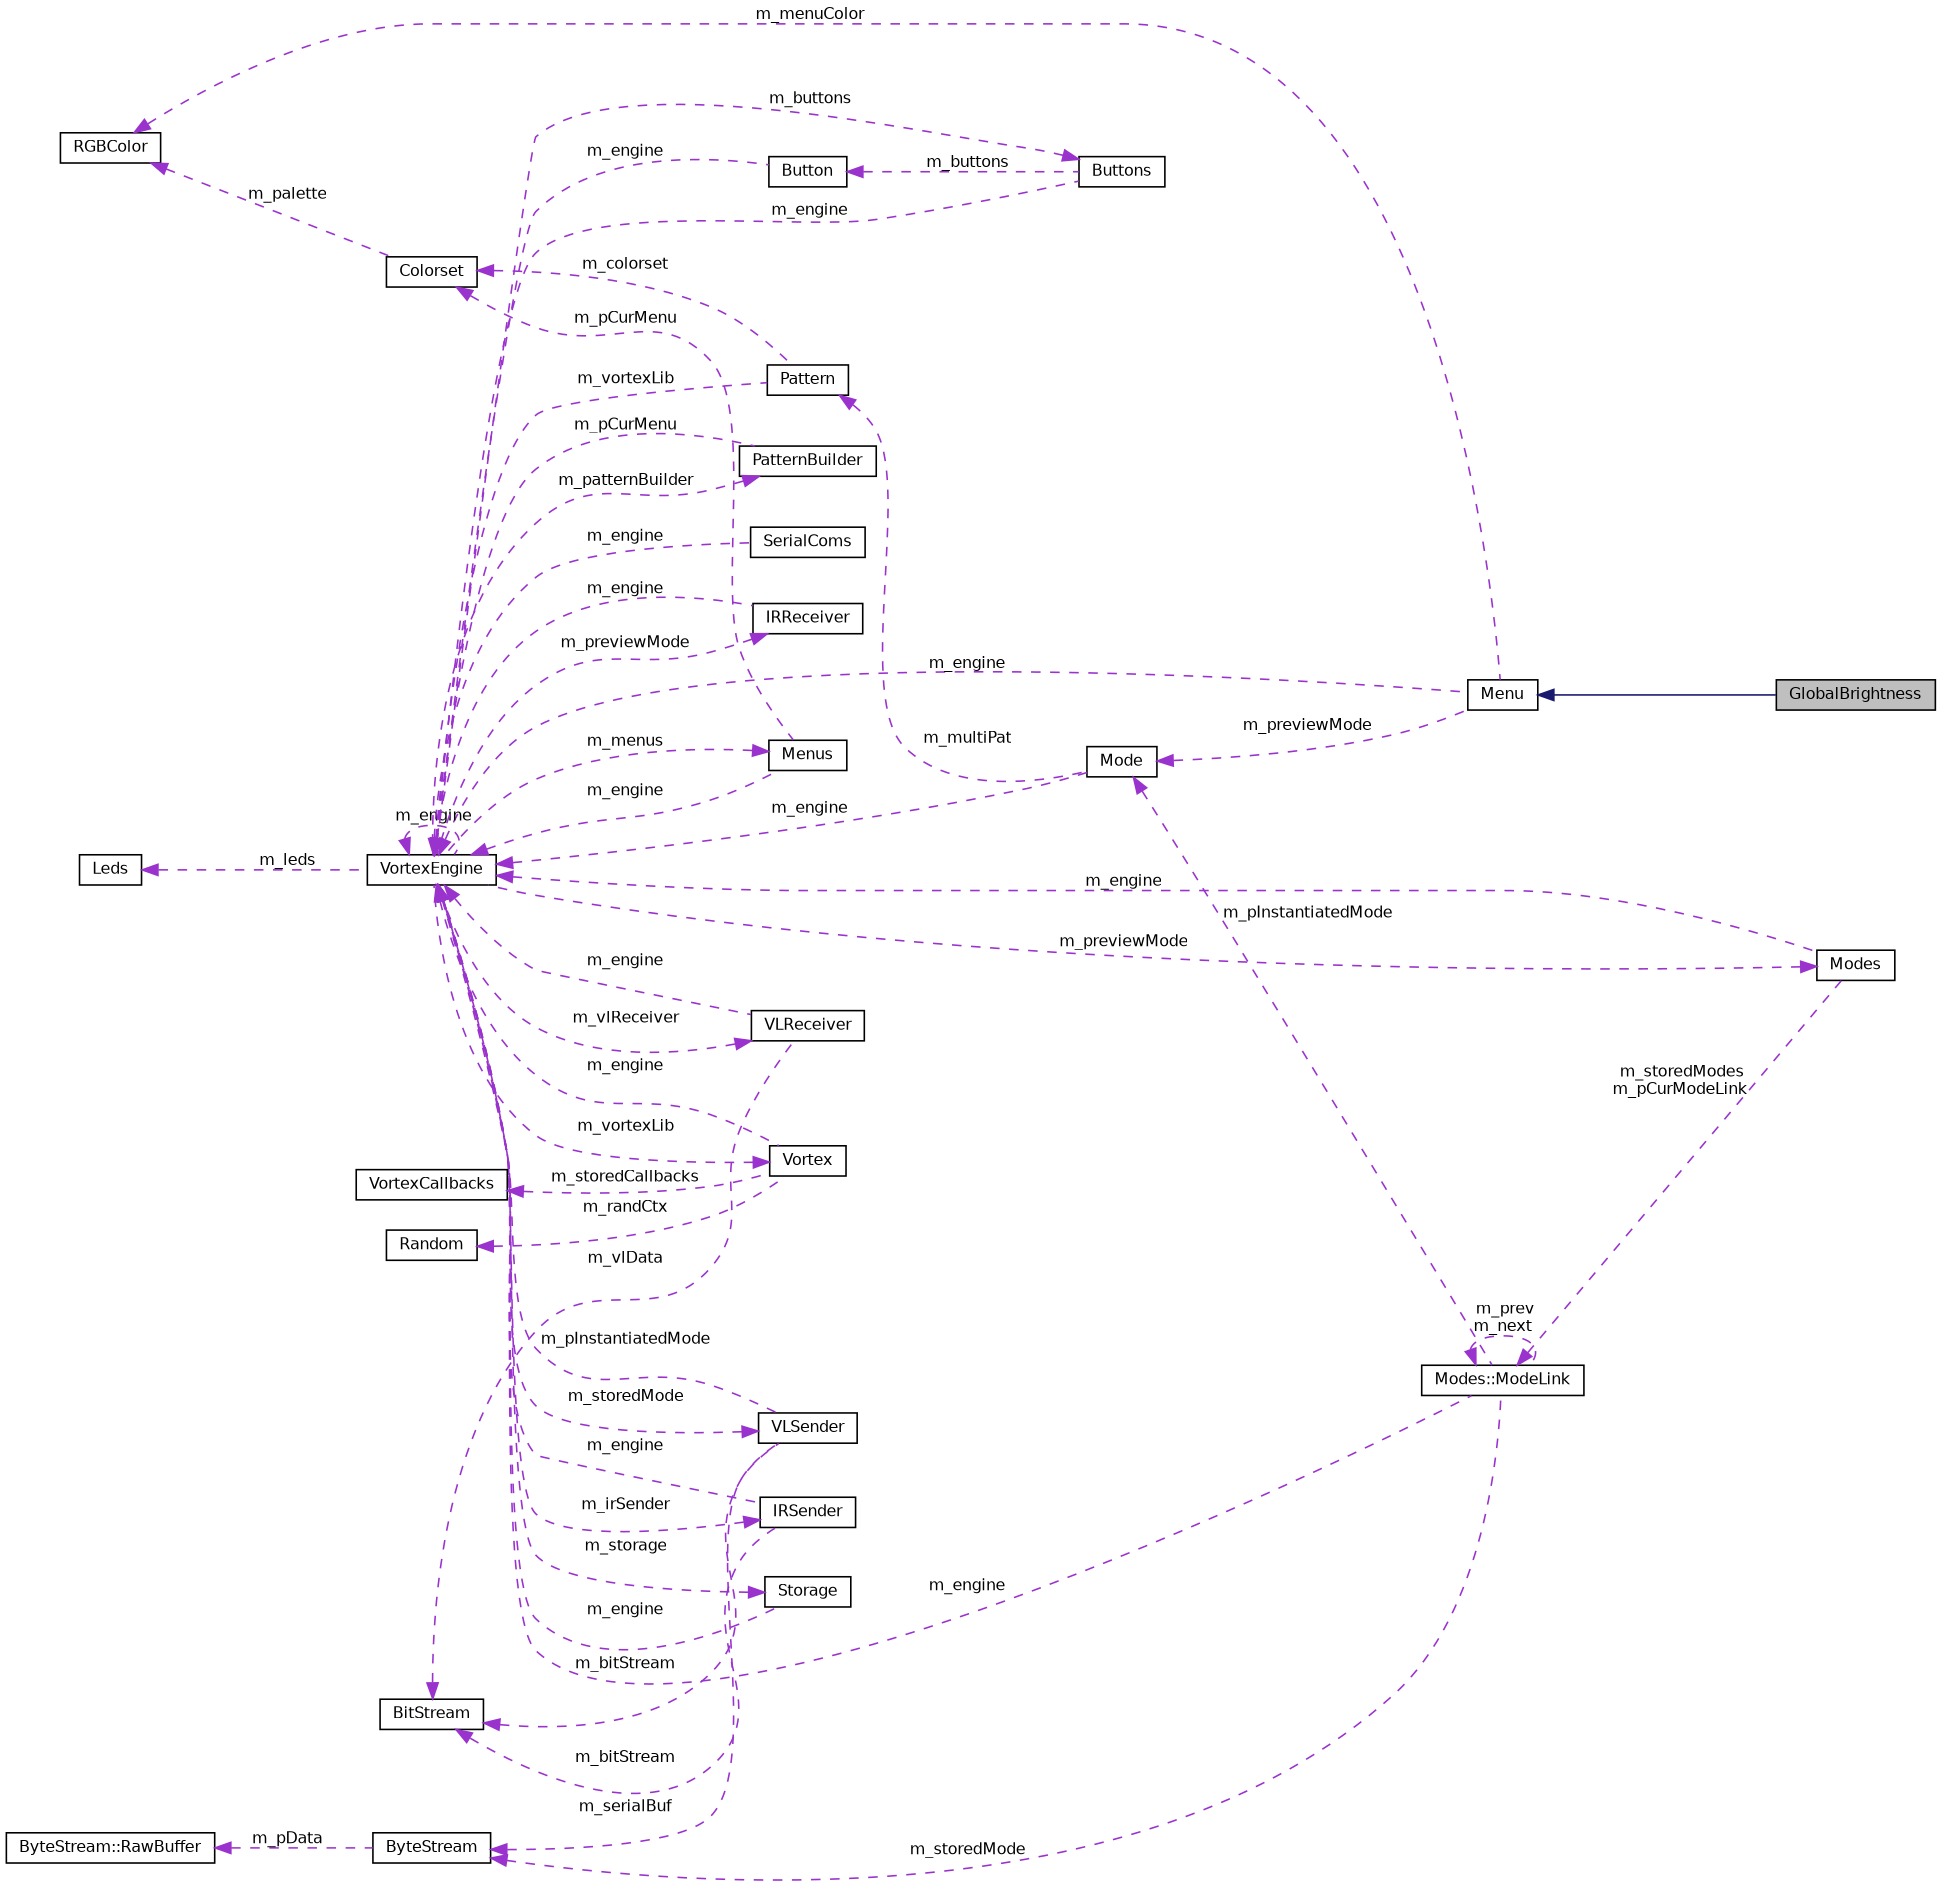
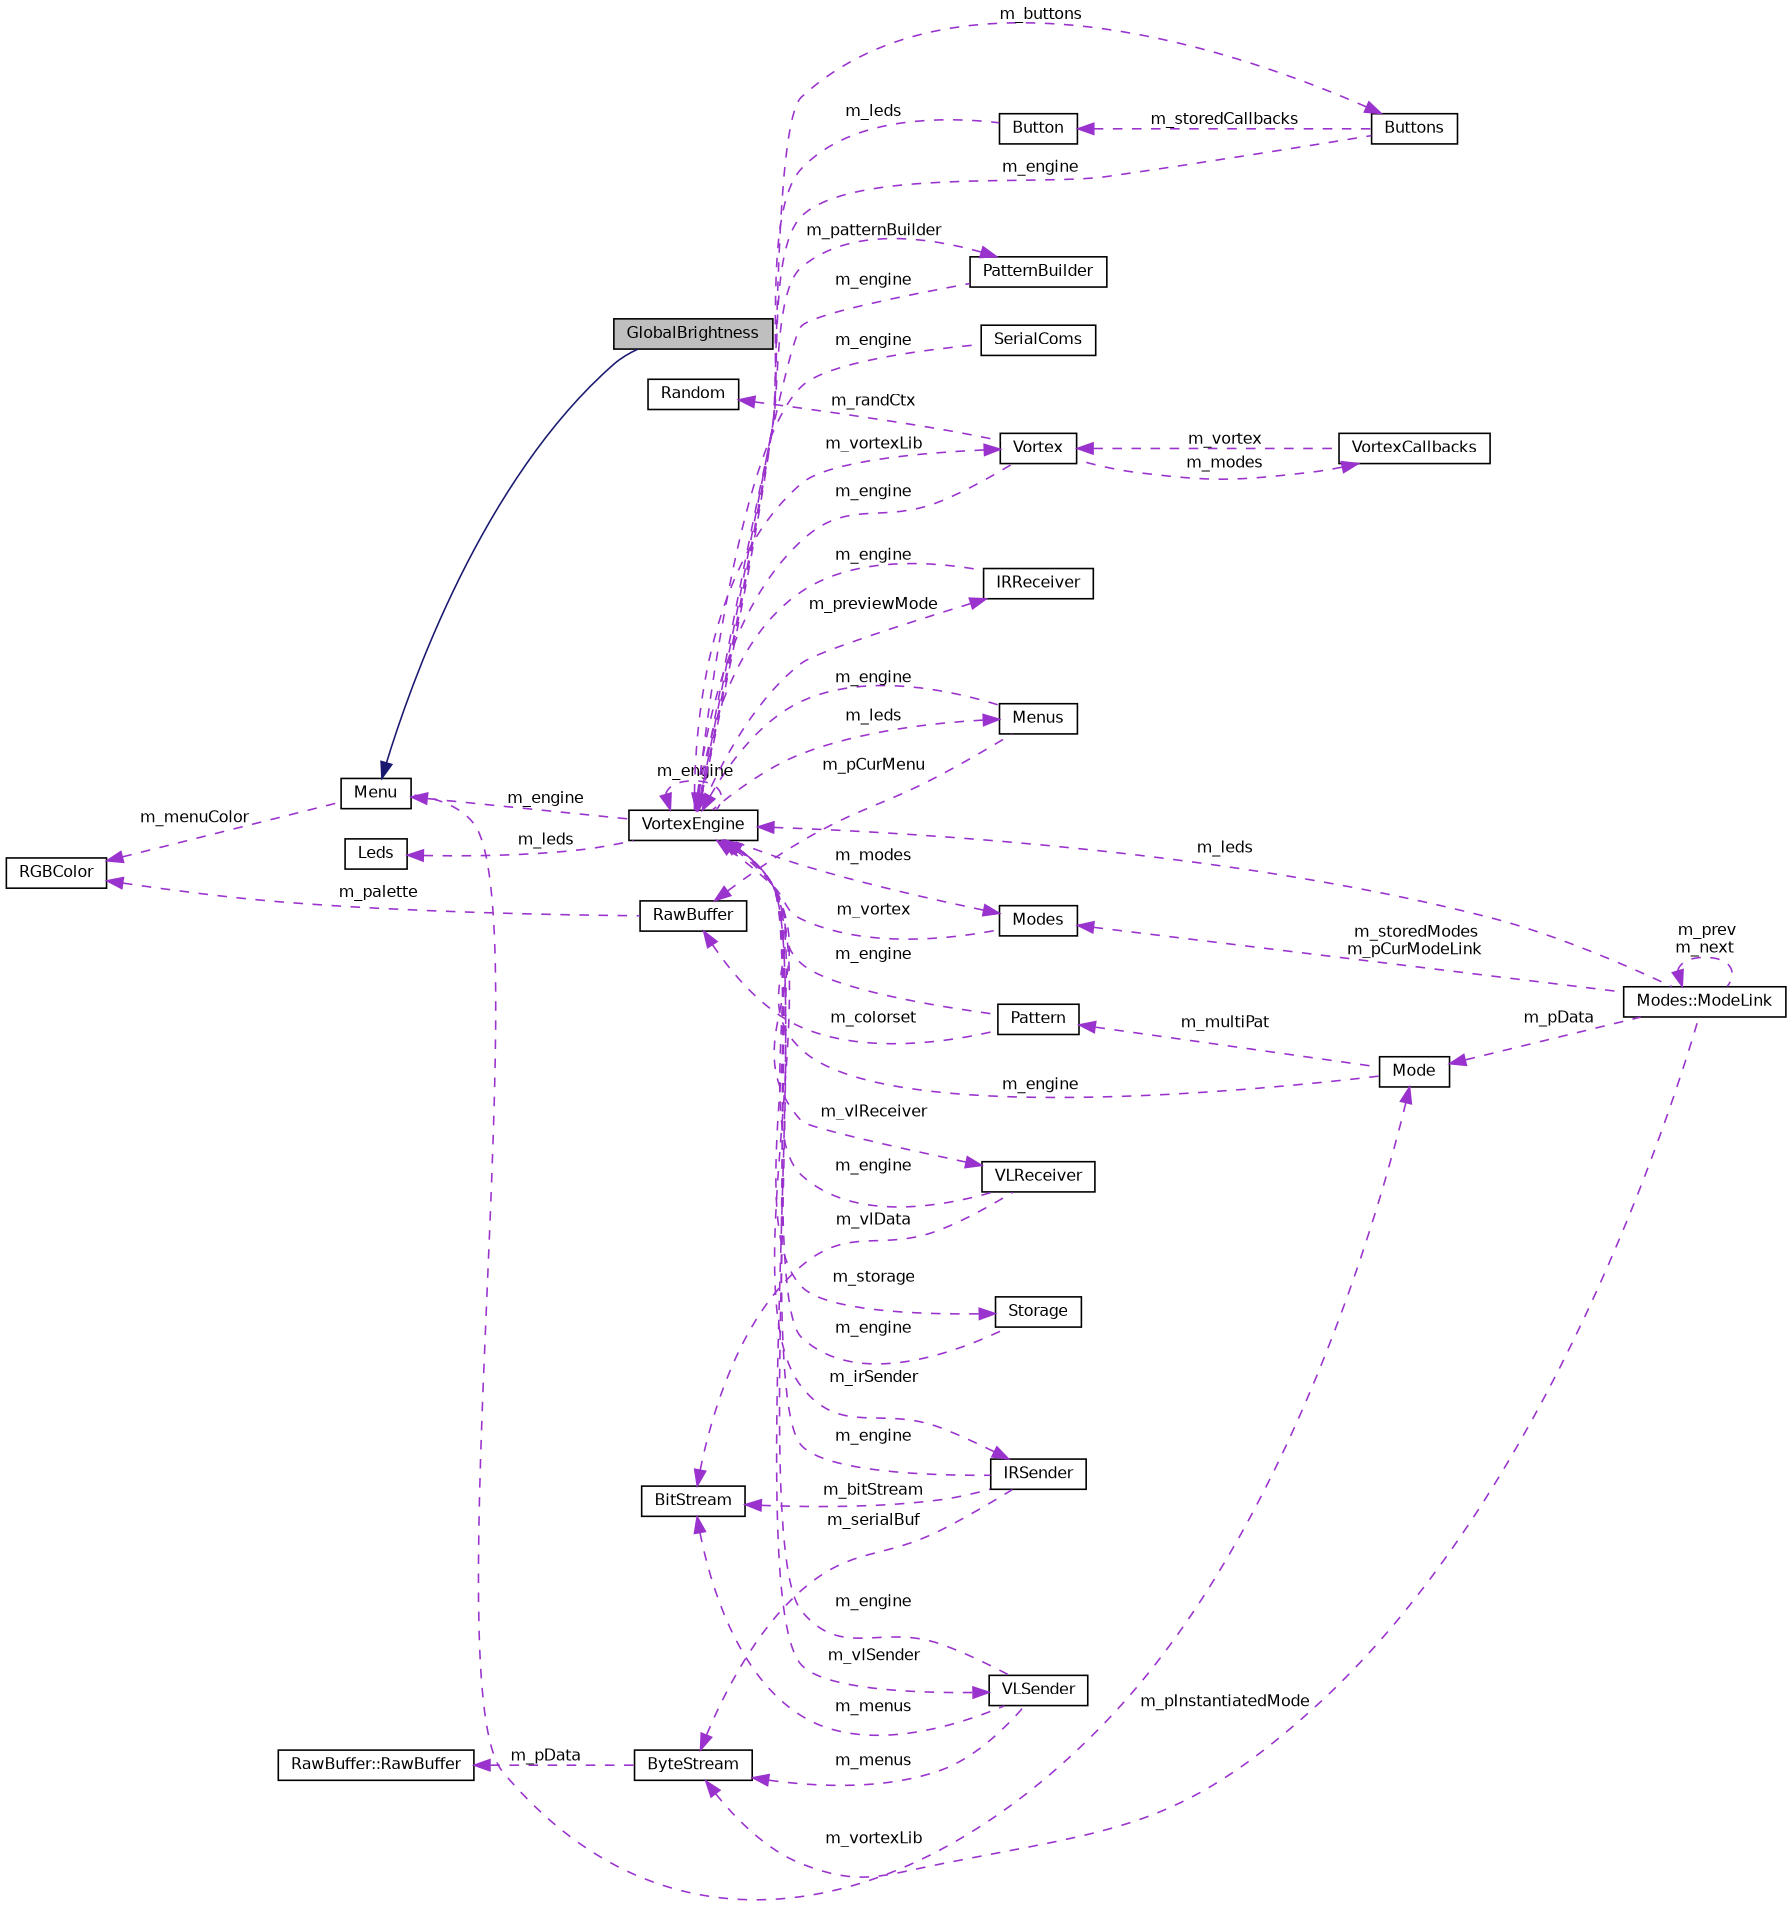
(623, 152) -> (871, 112)
(965, 163) -> (1223, 120)
(432, 272) -> (693, 916)
(623, 379) -> (871, 955)
(623, 425) -> (871, 281)
none -> (1216, 448)
(925, 673) -> (528, 809)
(1306, 726) -> (871, 1839)
(623, 742) -> (871, 716)
(1122, 882) -> (871, 910)
(1306, 914) -> (1557, 1019)
(1122, 942) -> (871, 856)
(1684, 1167) -> (1359, 960)
(623, 1178) -> (1223, 464)
(623, 1340) -> (871, 1602)
(623, 1397) -> (871, 1656)
none -> (826, 1572)
(965, 1586) -> (1223, 848)
(623, 1664) -> (871, 1707)
(623, 1807) -> (871, 1761)
(111, 1848) -> (376, 1765)
(965, 1850) -> (1223, 1702)
